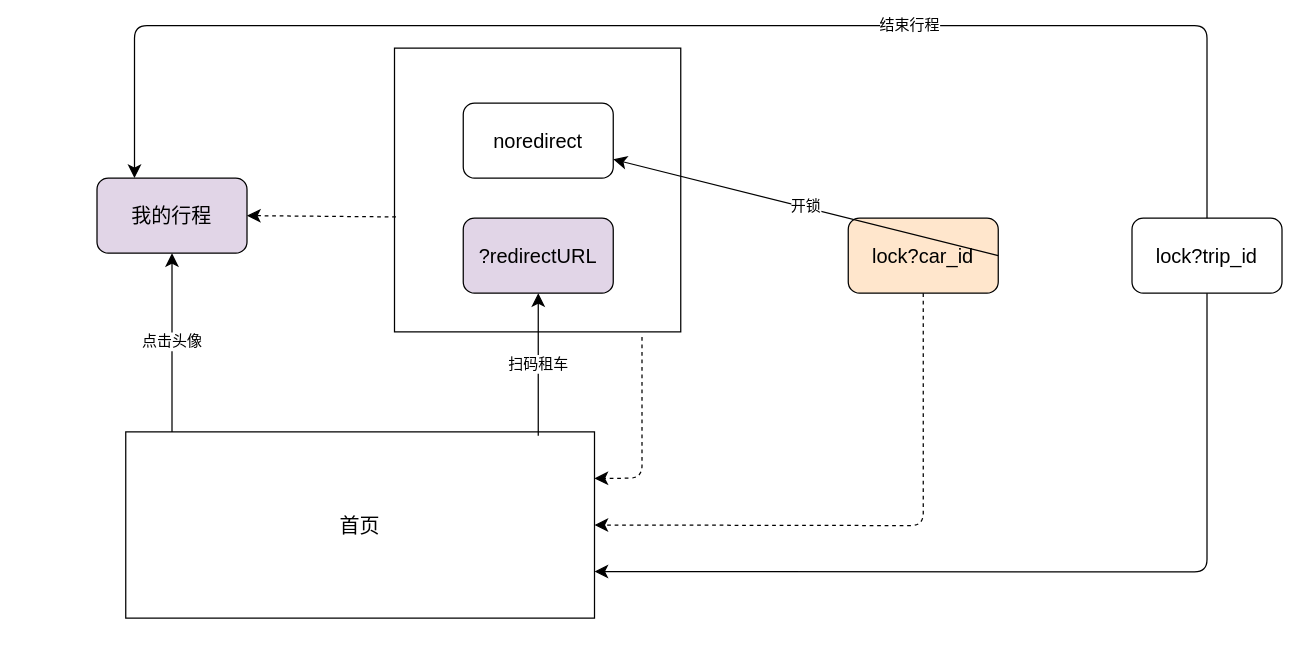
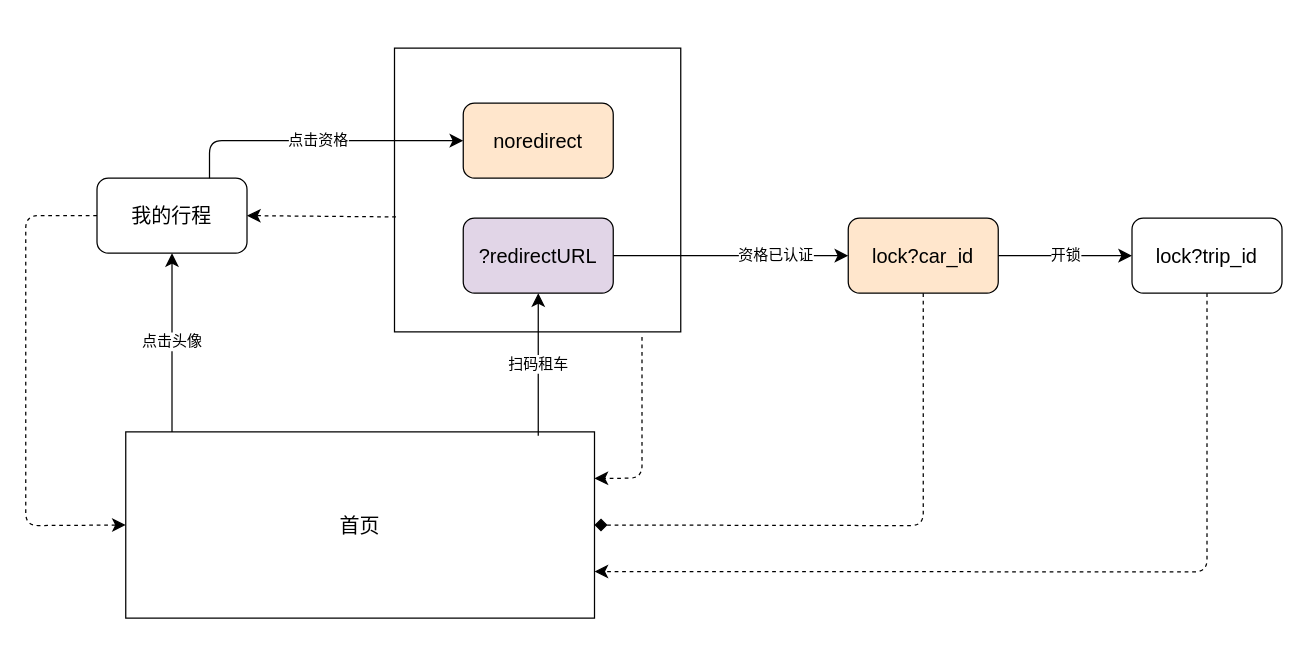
(696, 26) -> none
none -> (317, 141)
(538, 141) -> (538, 141)
(809, 208) -> (1061, 256)
(172, 216) -> (172, 216)
none -> (725, 256)
none -> (26, 380)
(606, 525) -> (608, 525)
(1038, 572) -> (1038, 572)
